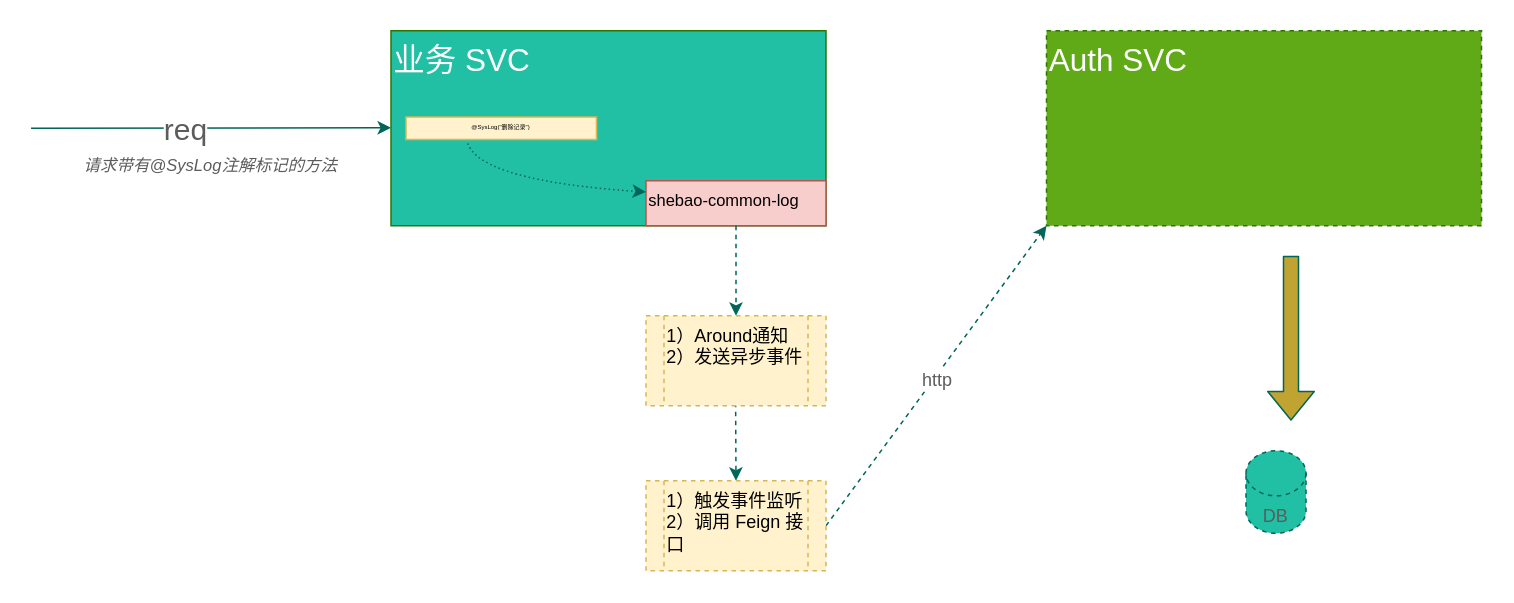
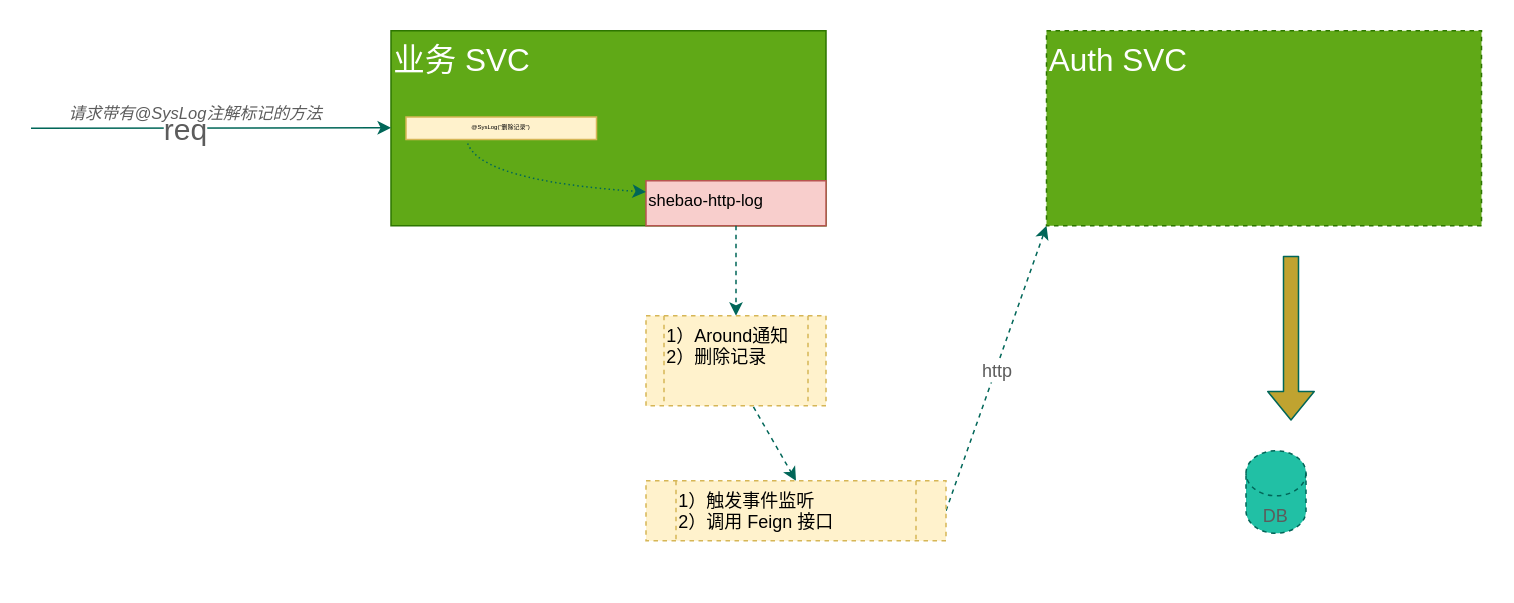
(608, 128) -> (608, 128)
(211, 166) -> (196, 113)
(711, 199) -> (704, 199)
(735, 348) -> (729, 348)
(736, 526) -> (796, 511)
